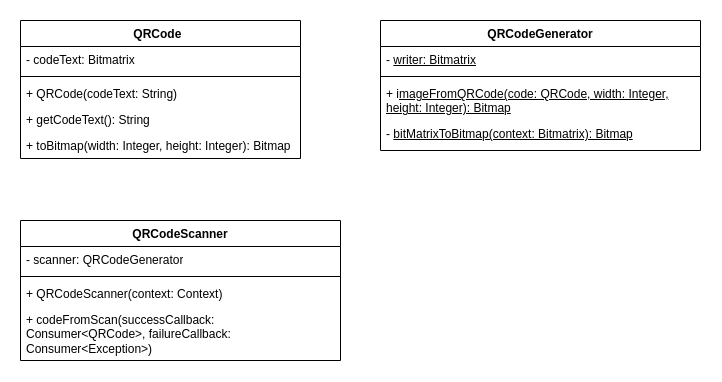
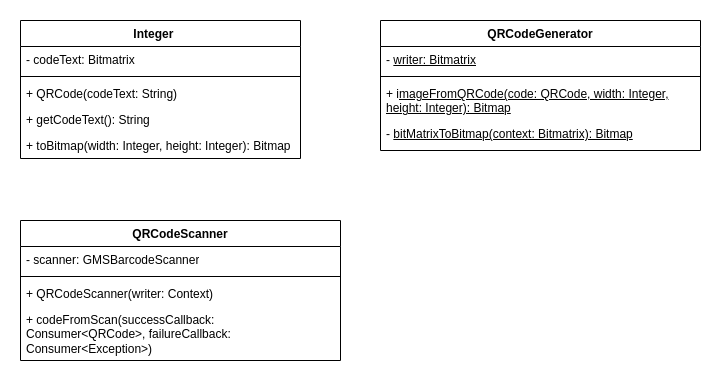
(161, 35) -> (161, 35)
(109, 261) -> (116, 261)
(133, 295) -> (128, 295)
